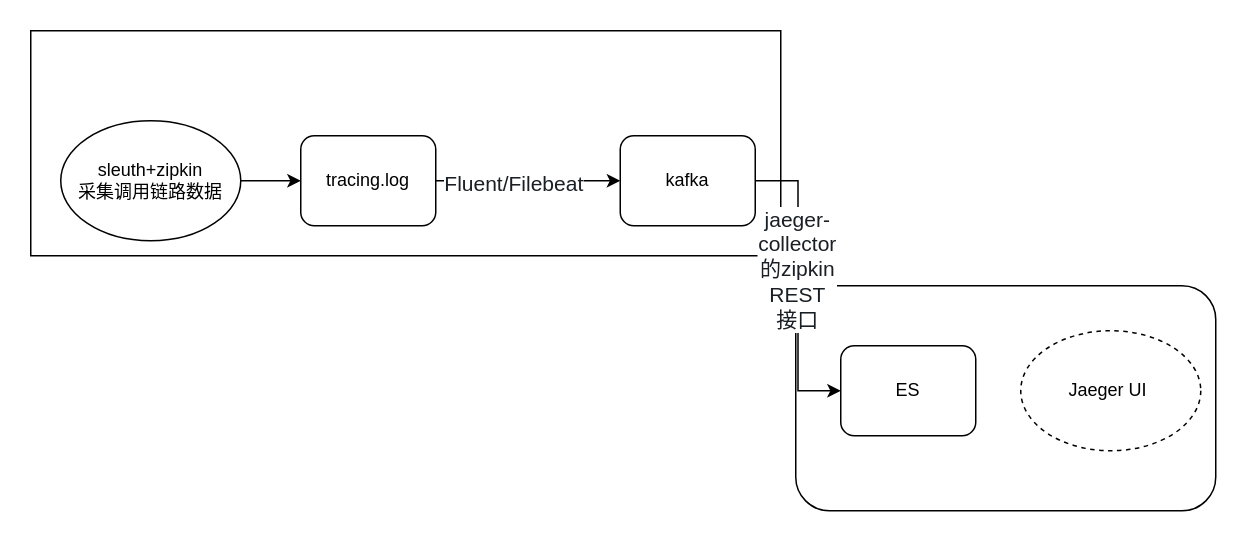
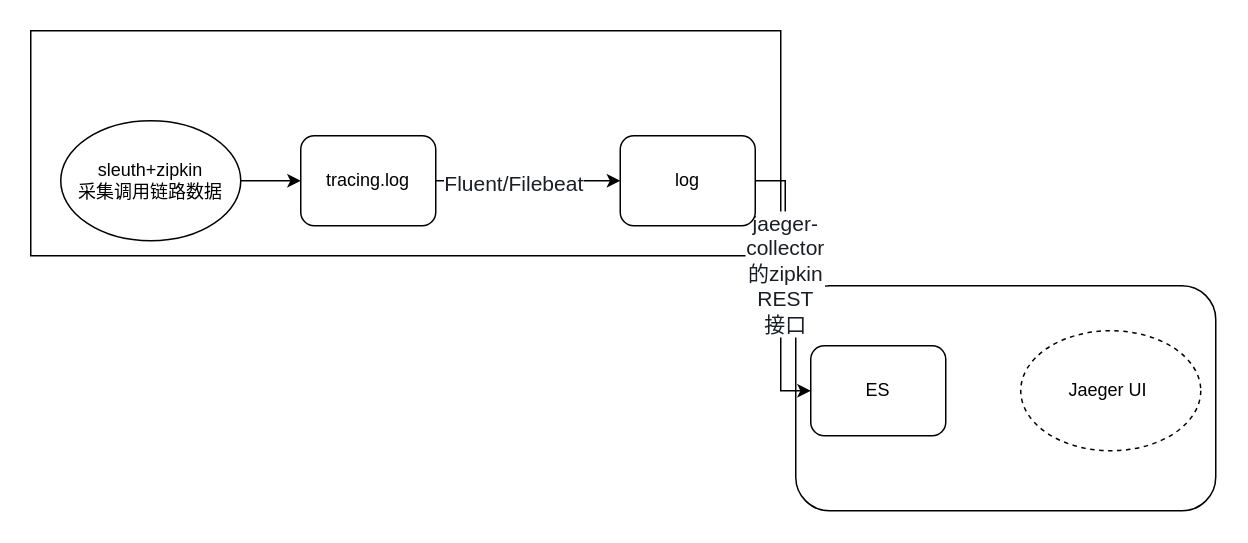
(688, 181) -> (688, 181)
(908, 391) -> (878, 391)
